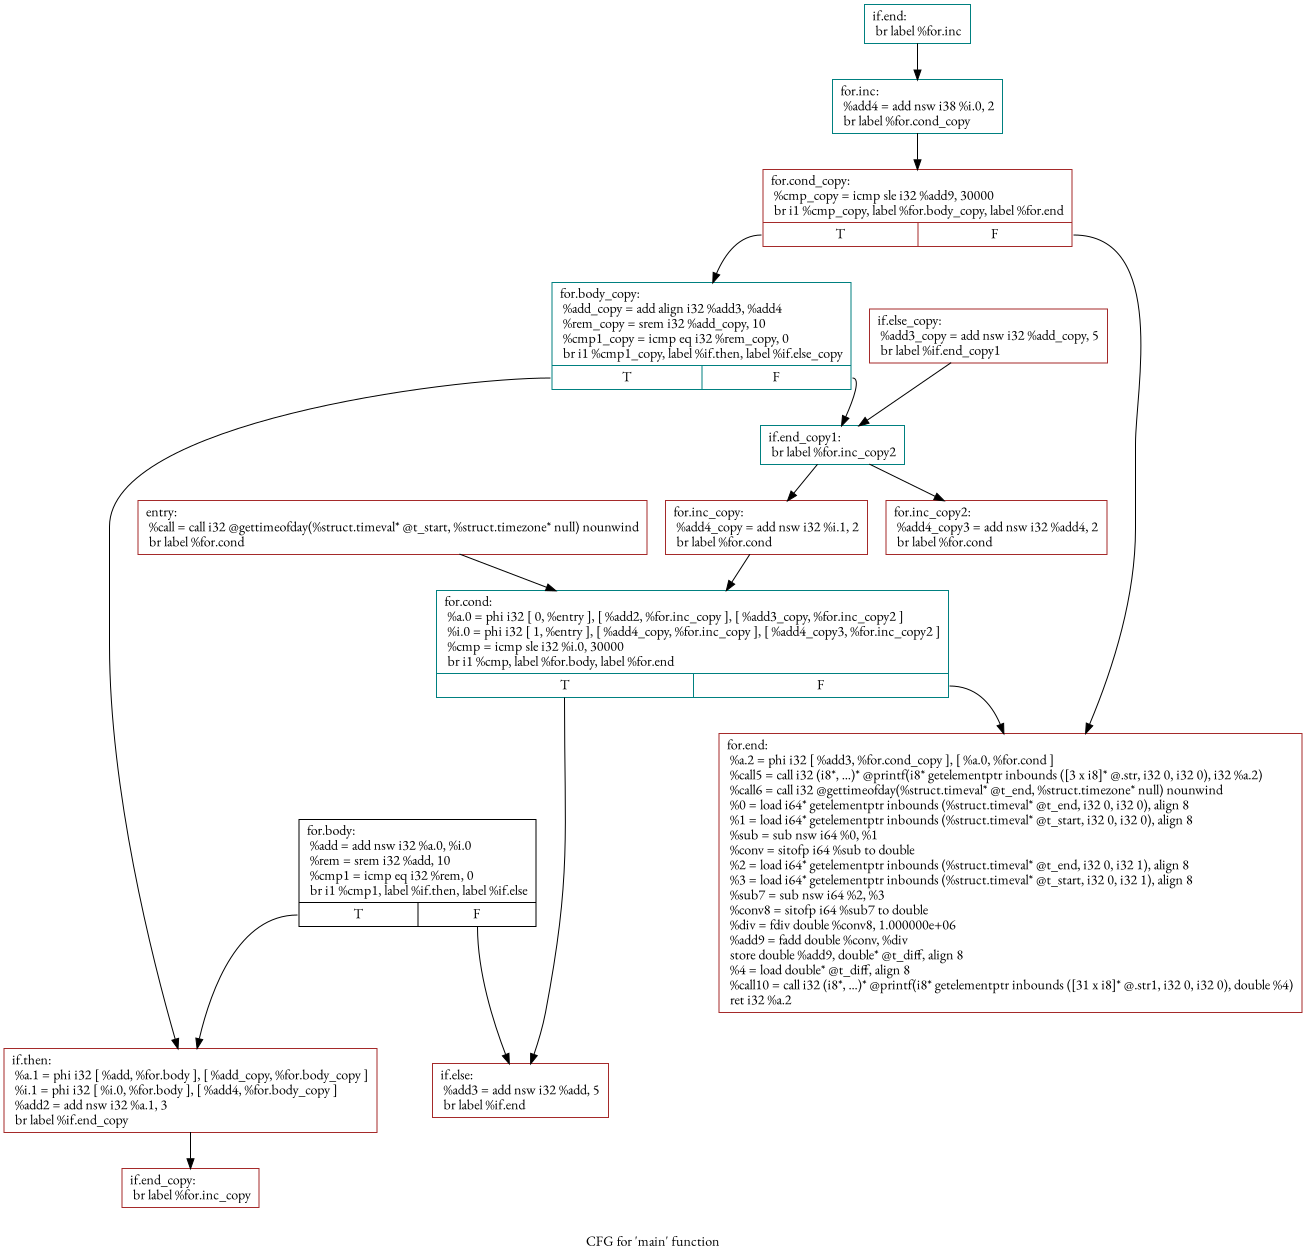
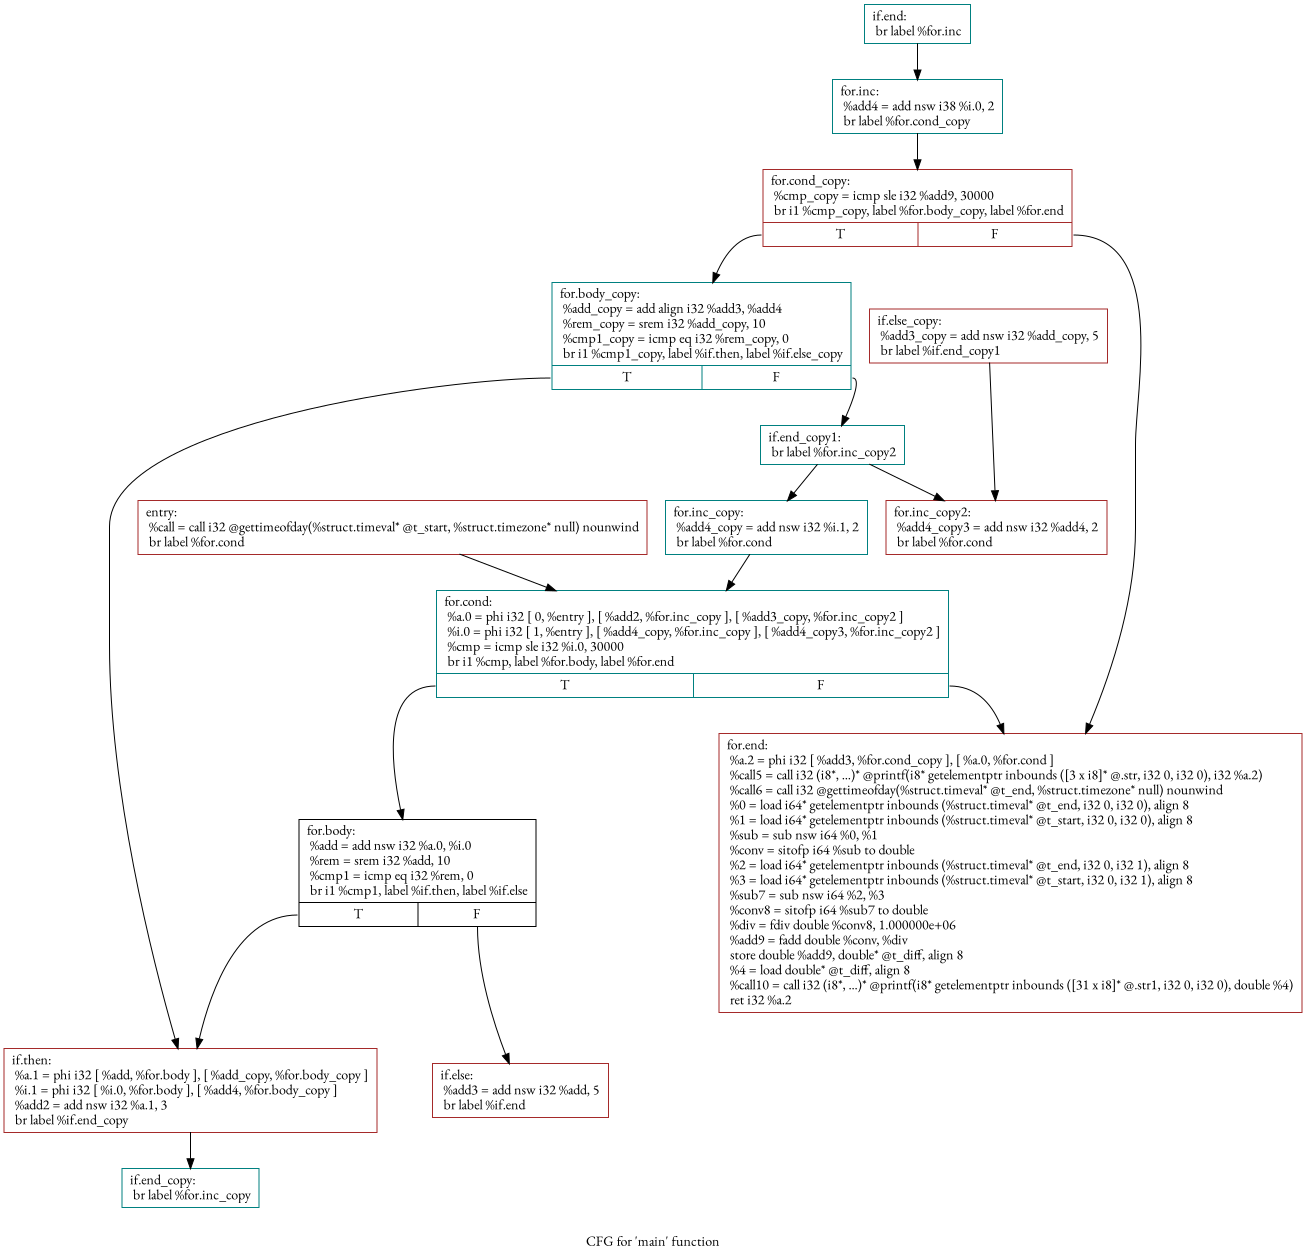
(909, 391) -> (992, 426)
(766, 528) -> (766, 528)
(564, 877) -> (394, 737)
(190, 1188) -> (190, 1188)
